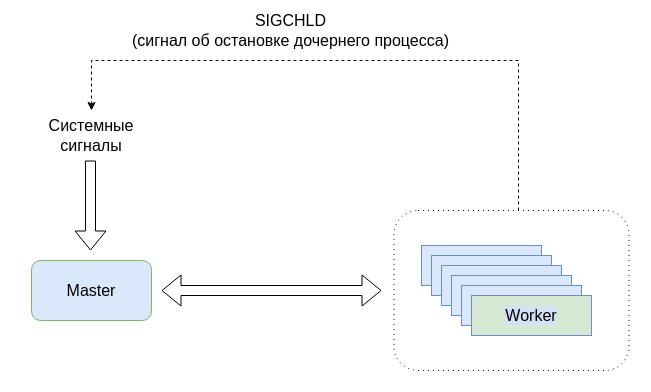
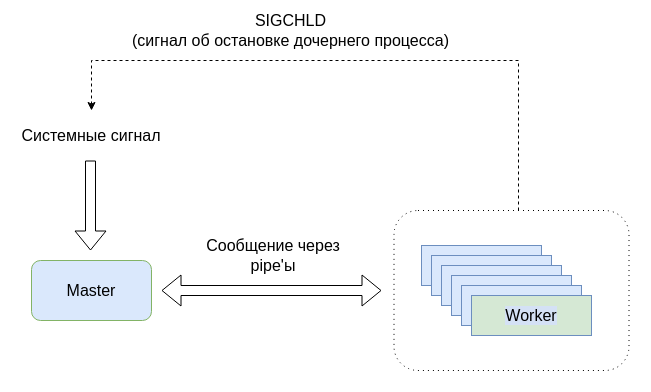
(92, 136) -> (92, 136)
none -> (273, 256)
